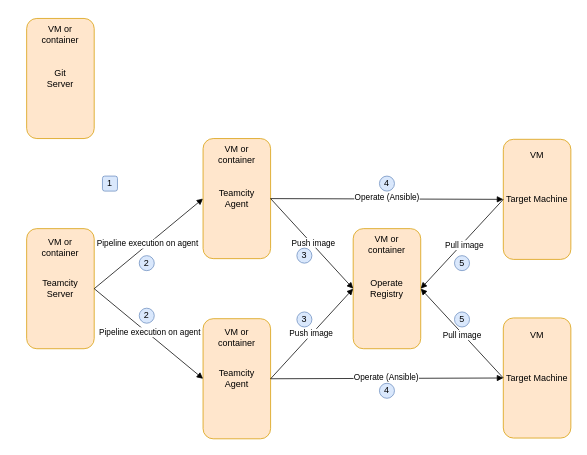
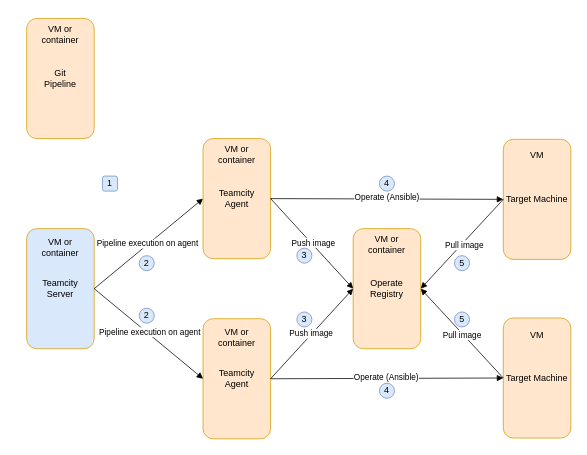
(60, 78) -> (60, 78)
(60, 288) -> (60, 288)
